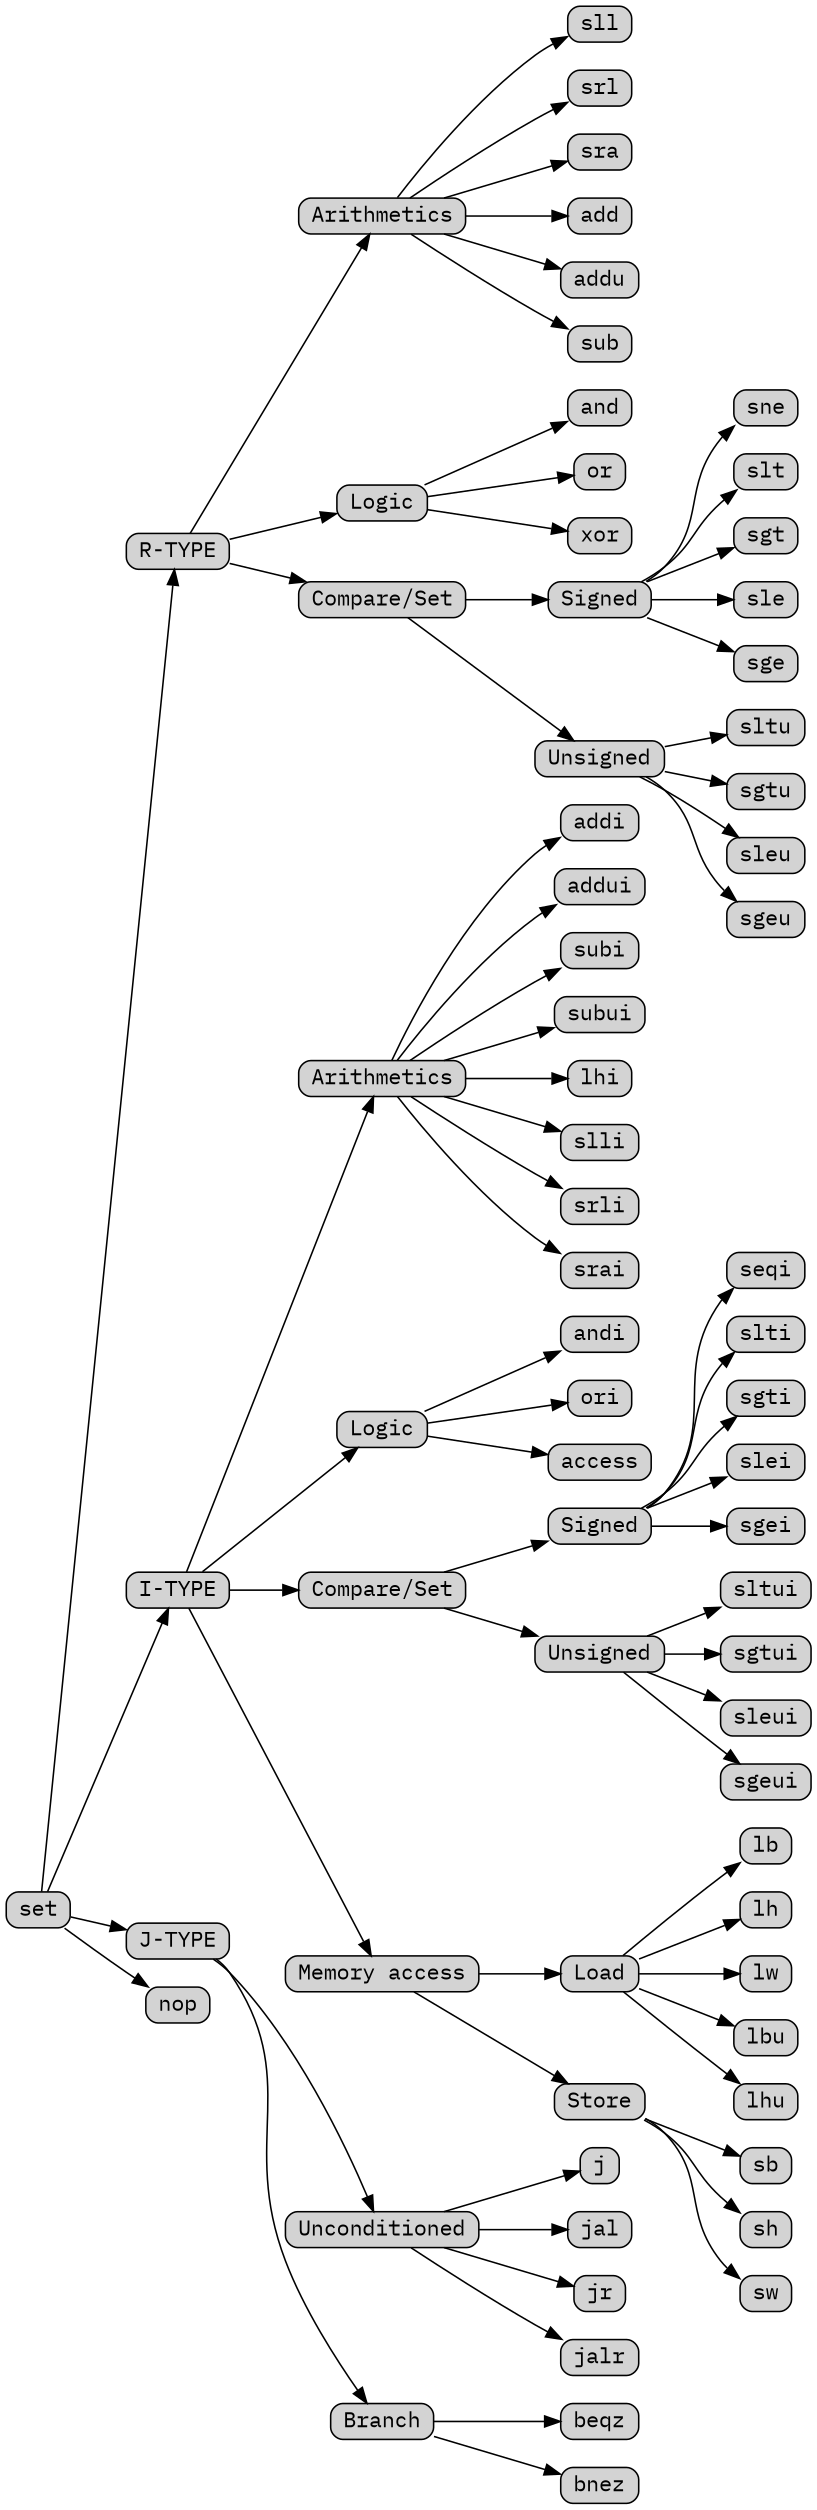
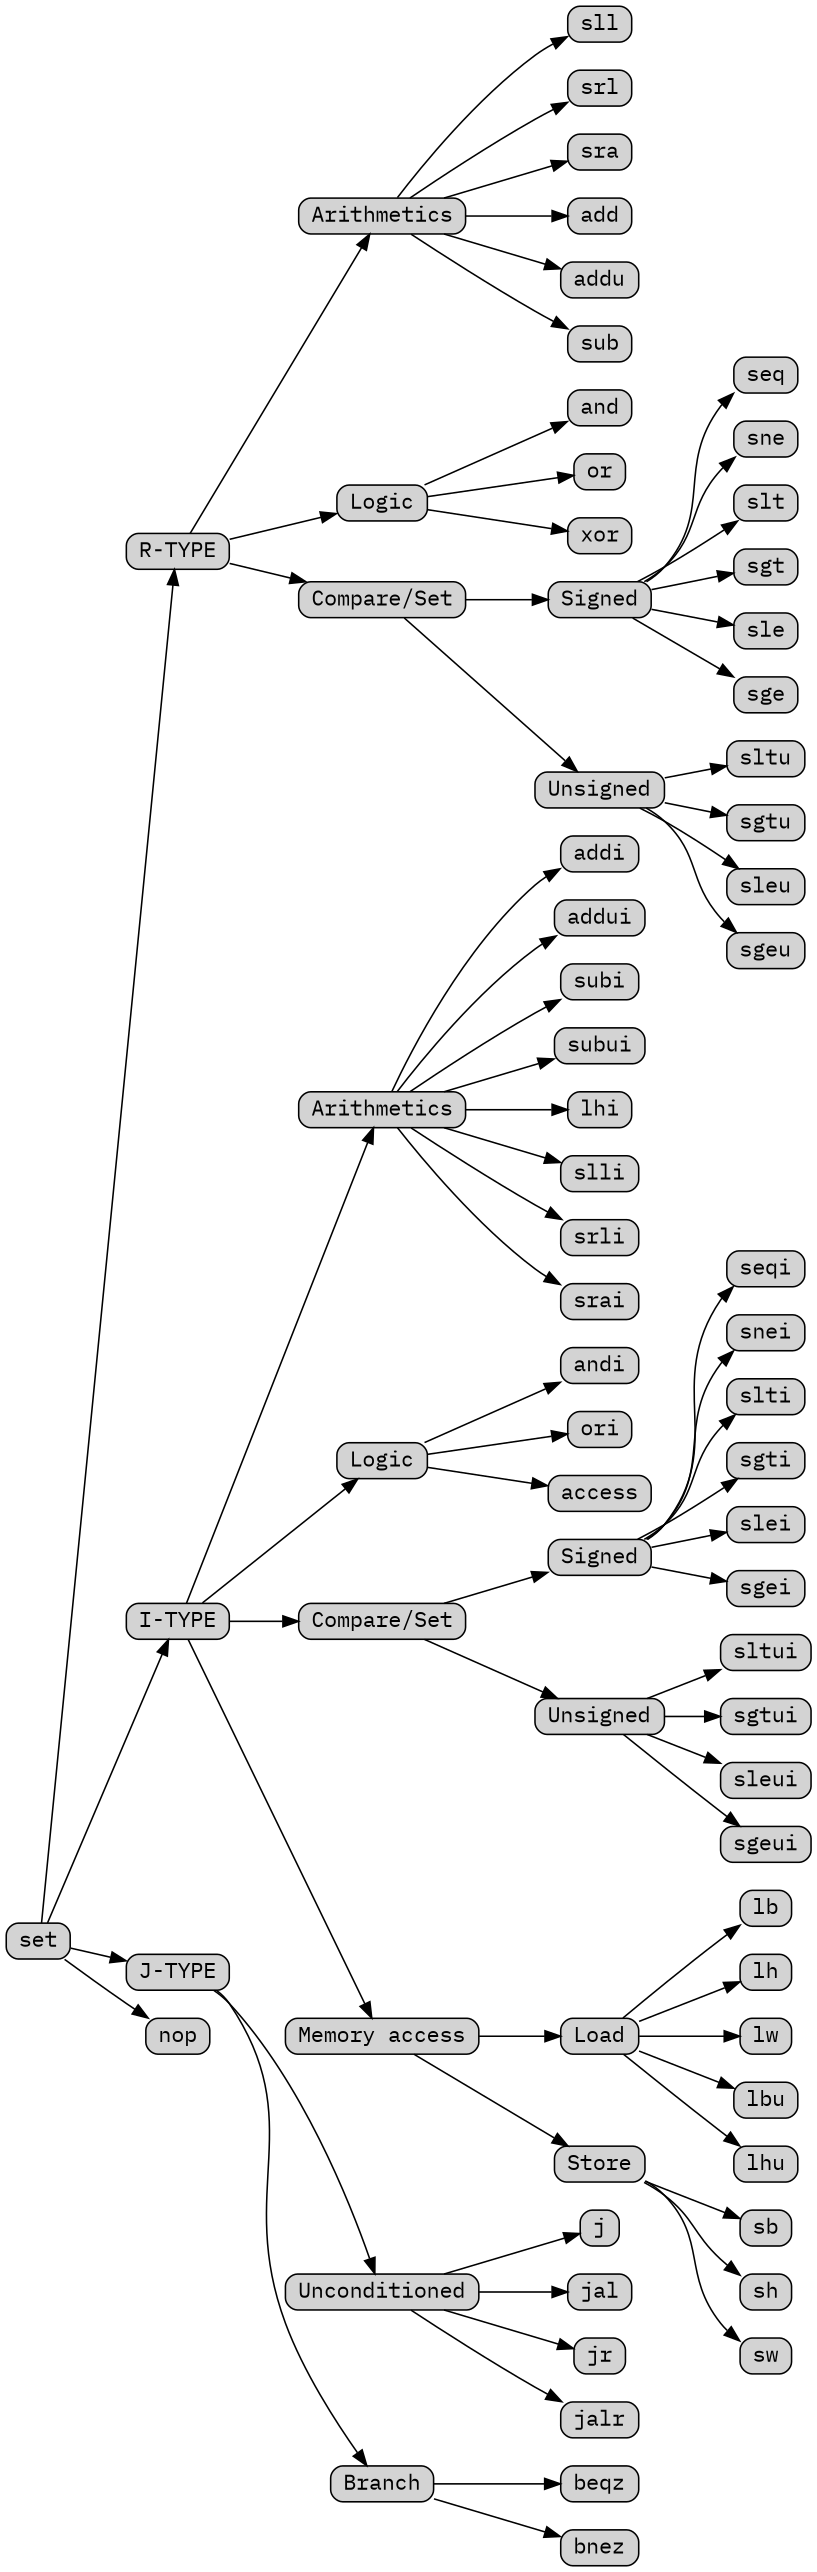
none -> (766, 375)
none -> (766, 1333)
